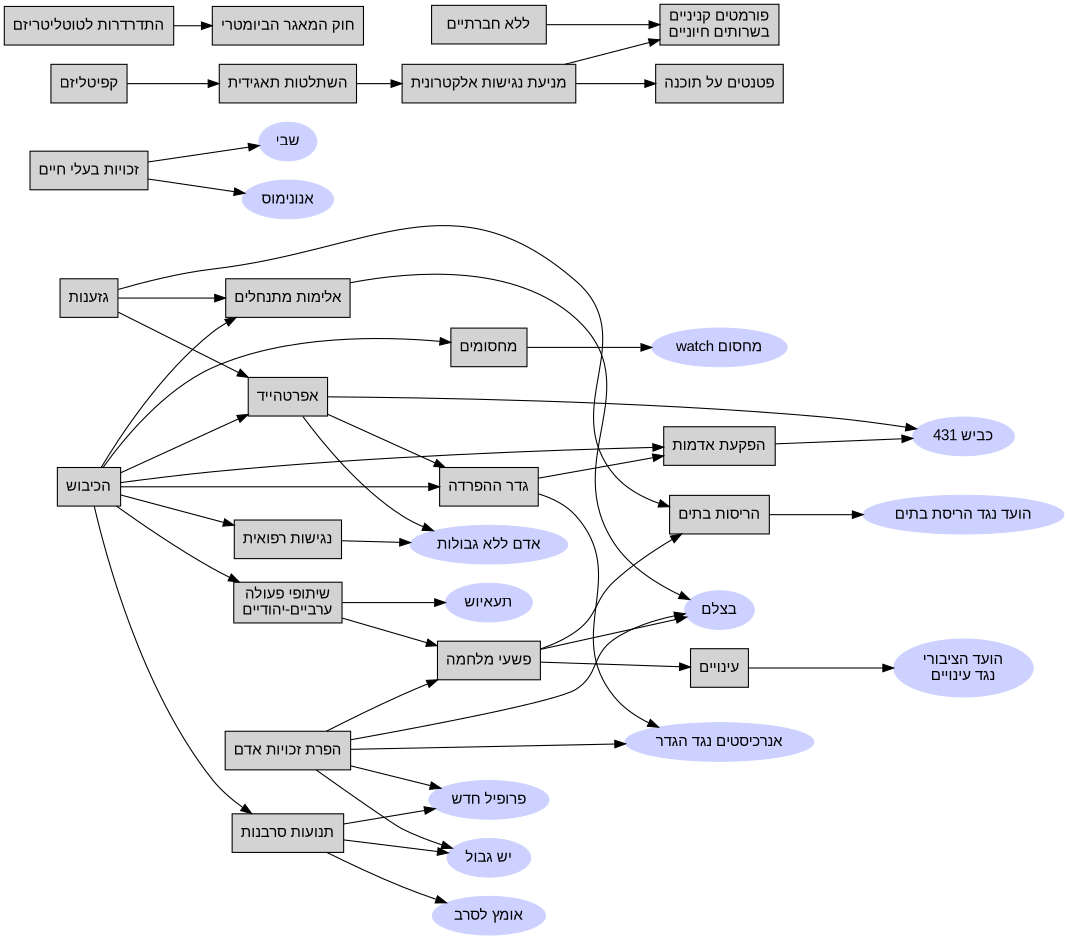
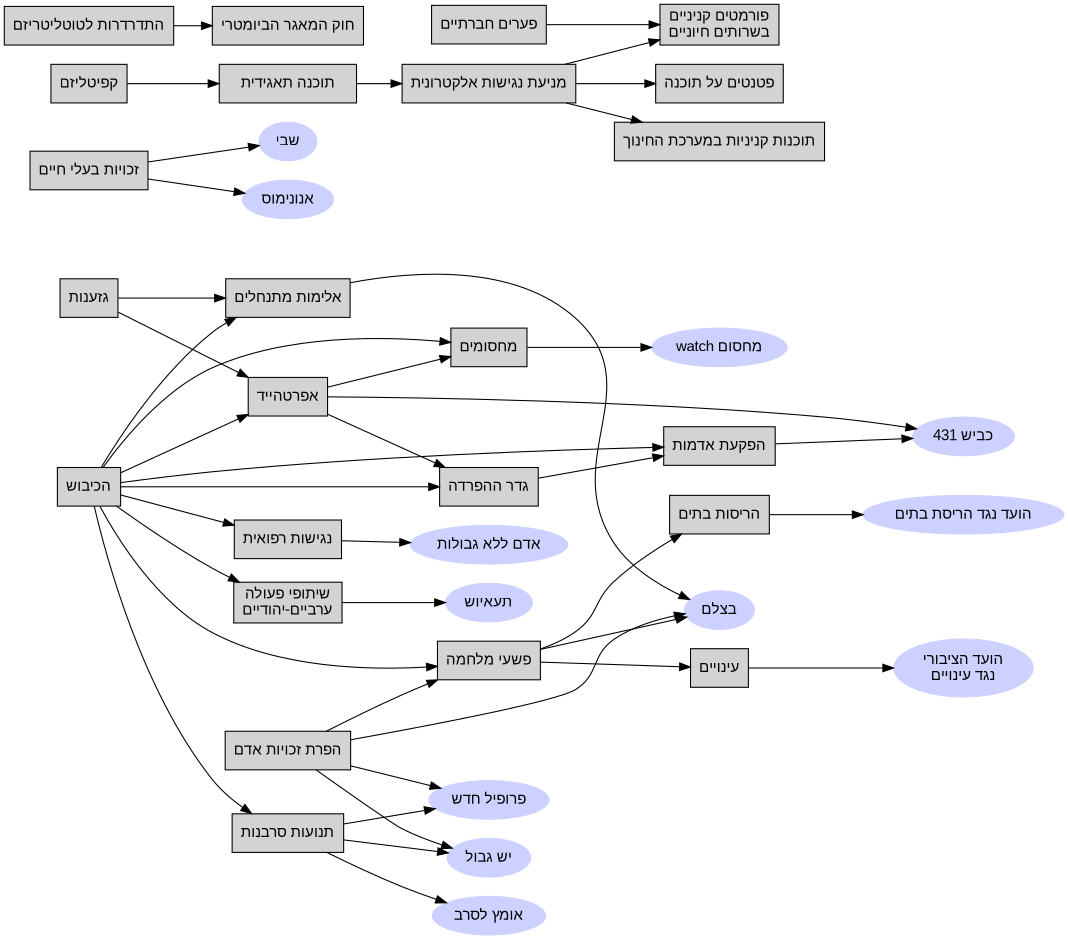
(489, 25) -> (489, 25)
(288, 84) -> (288, 84)
none -> (719, 142)
(481, 230) -> none
(357, 479) -> (384, 373)
(384, 630) -> (234, 643)
(719, 742) -> none
